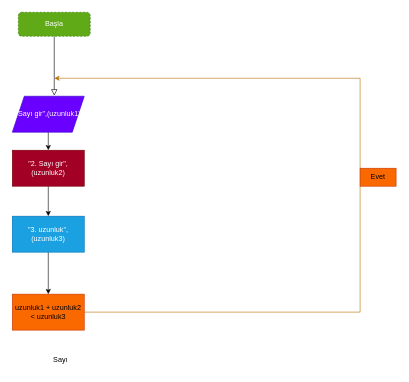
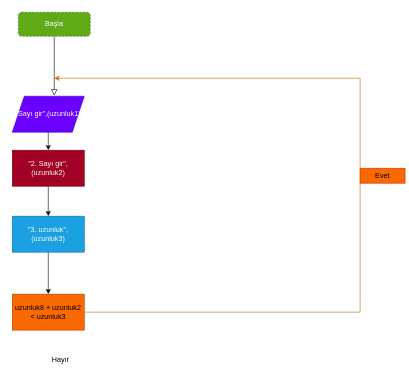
(378, 177) -> (383, 176)
(48, 312) -> (48, 312)
(61, 360) -> (61, 360)
